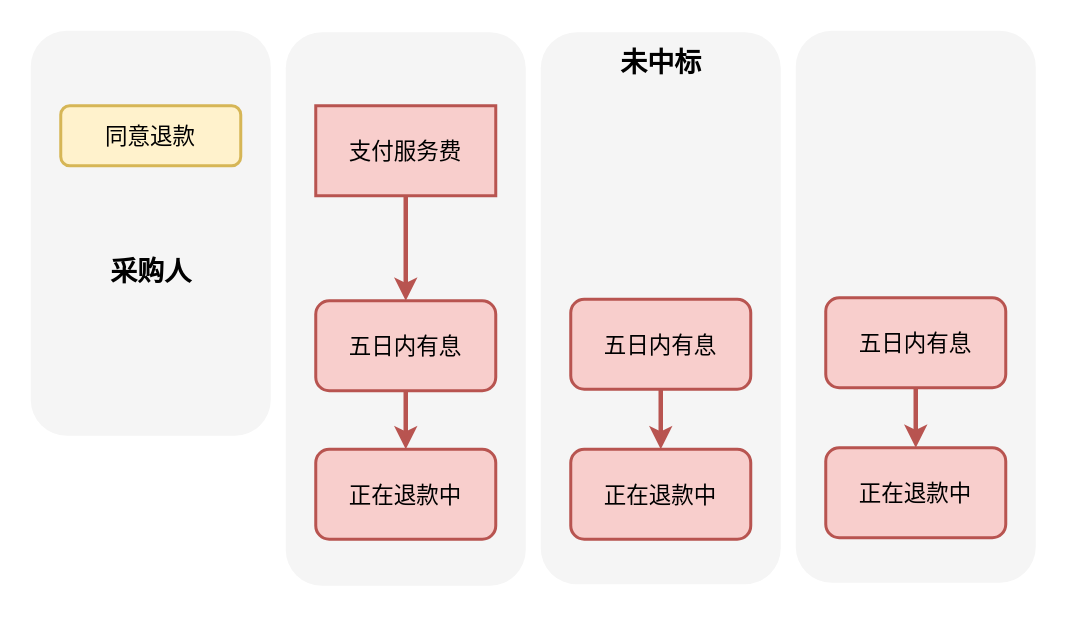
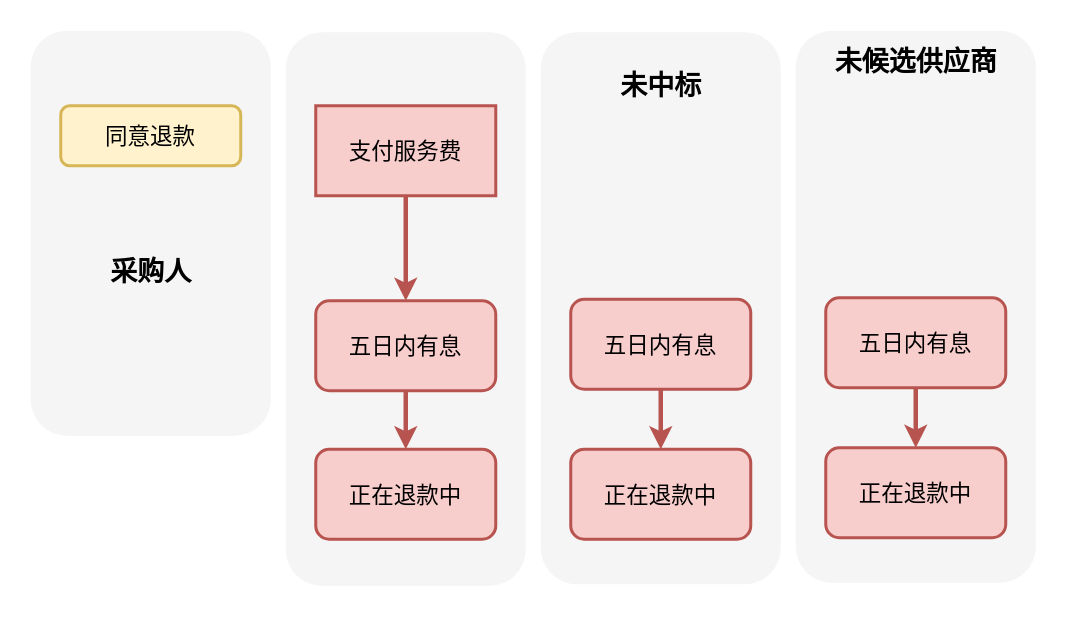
none -> (916, 62)
(661, 64) -> (661, 86)
